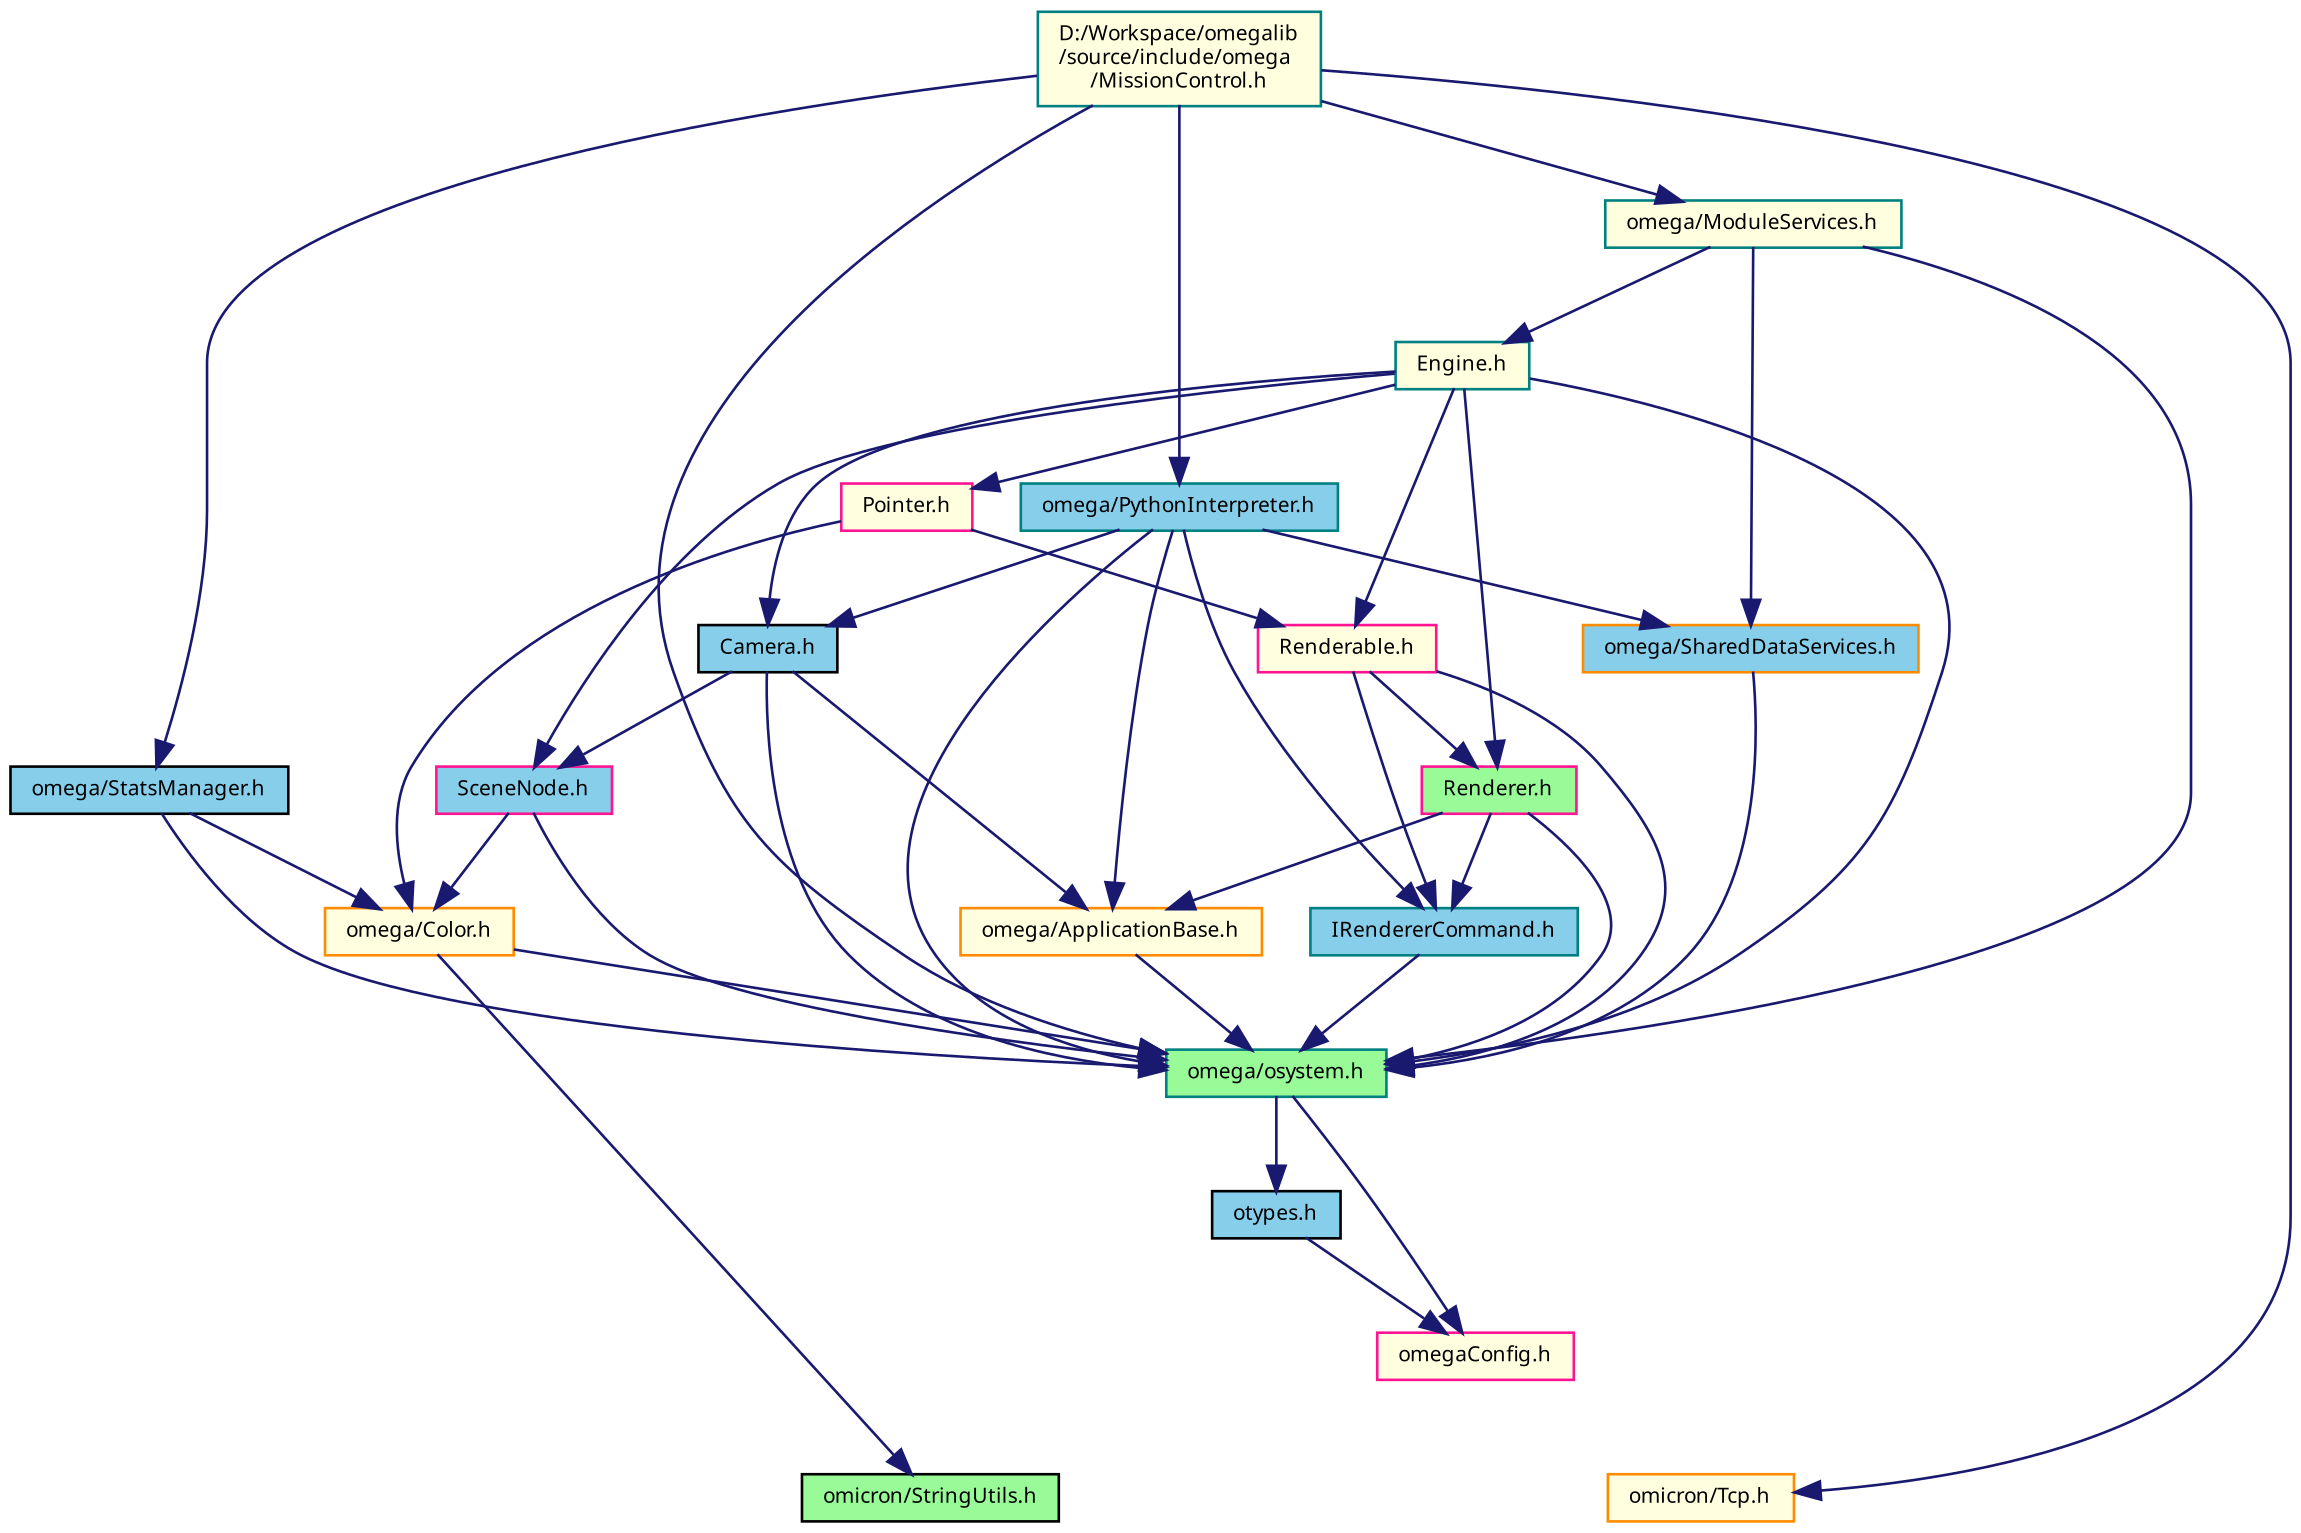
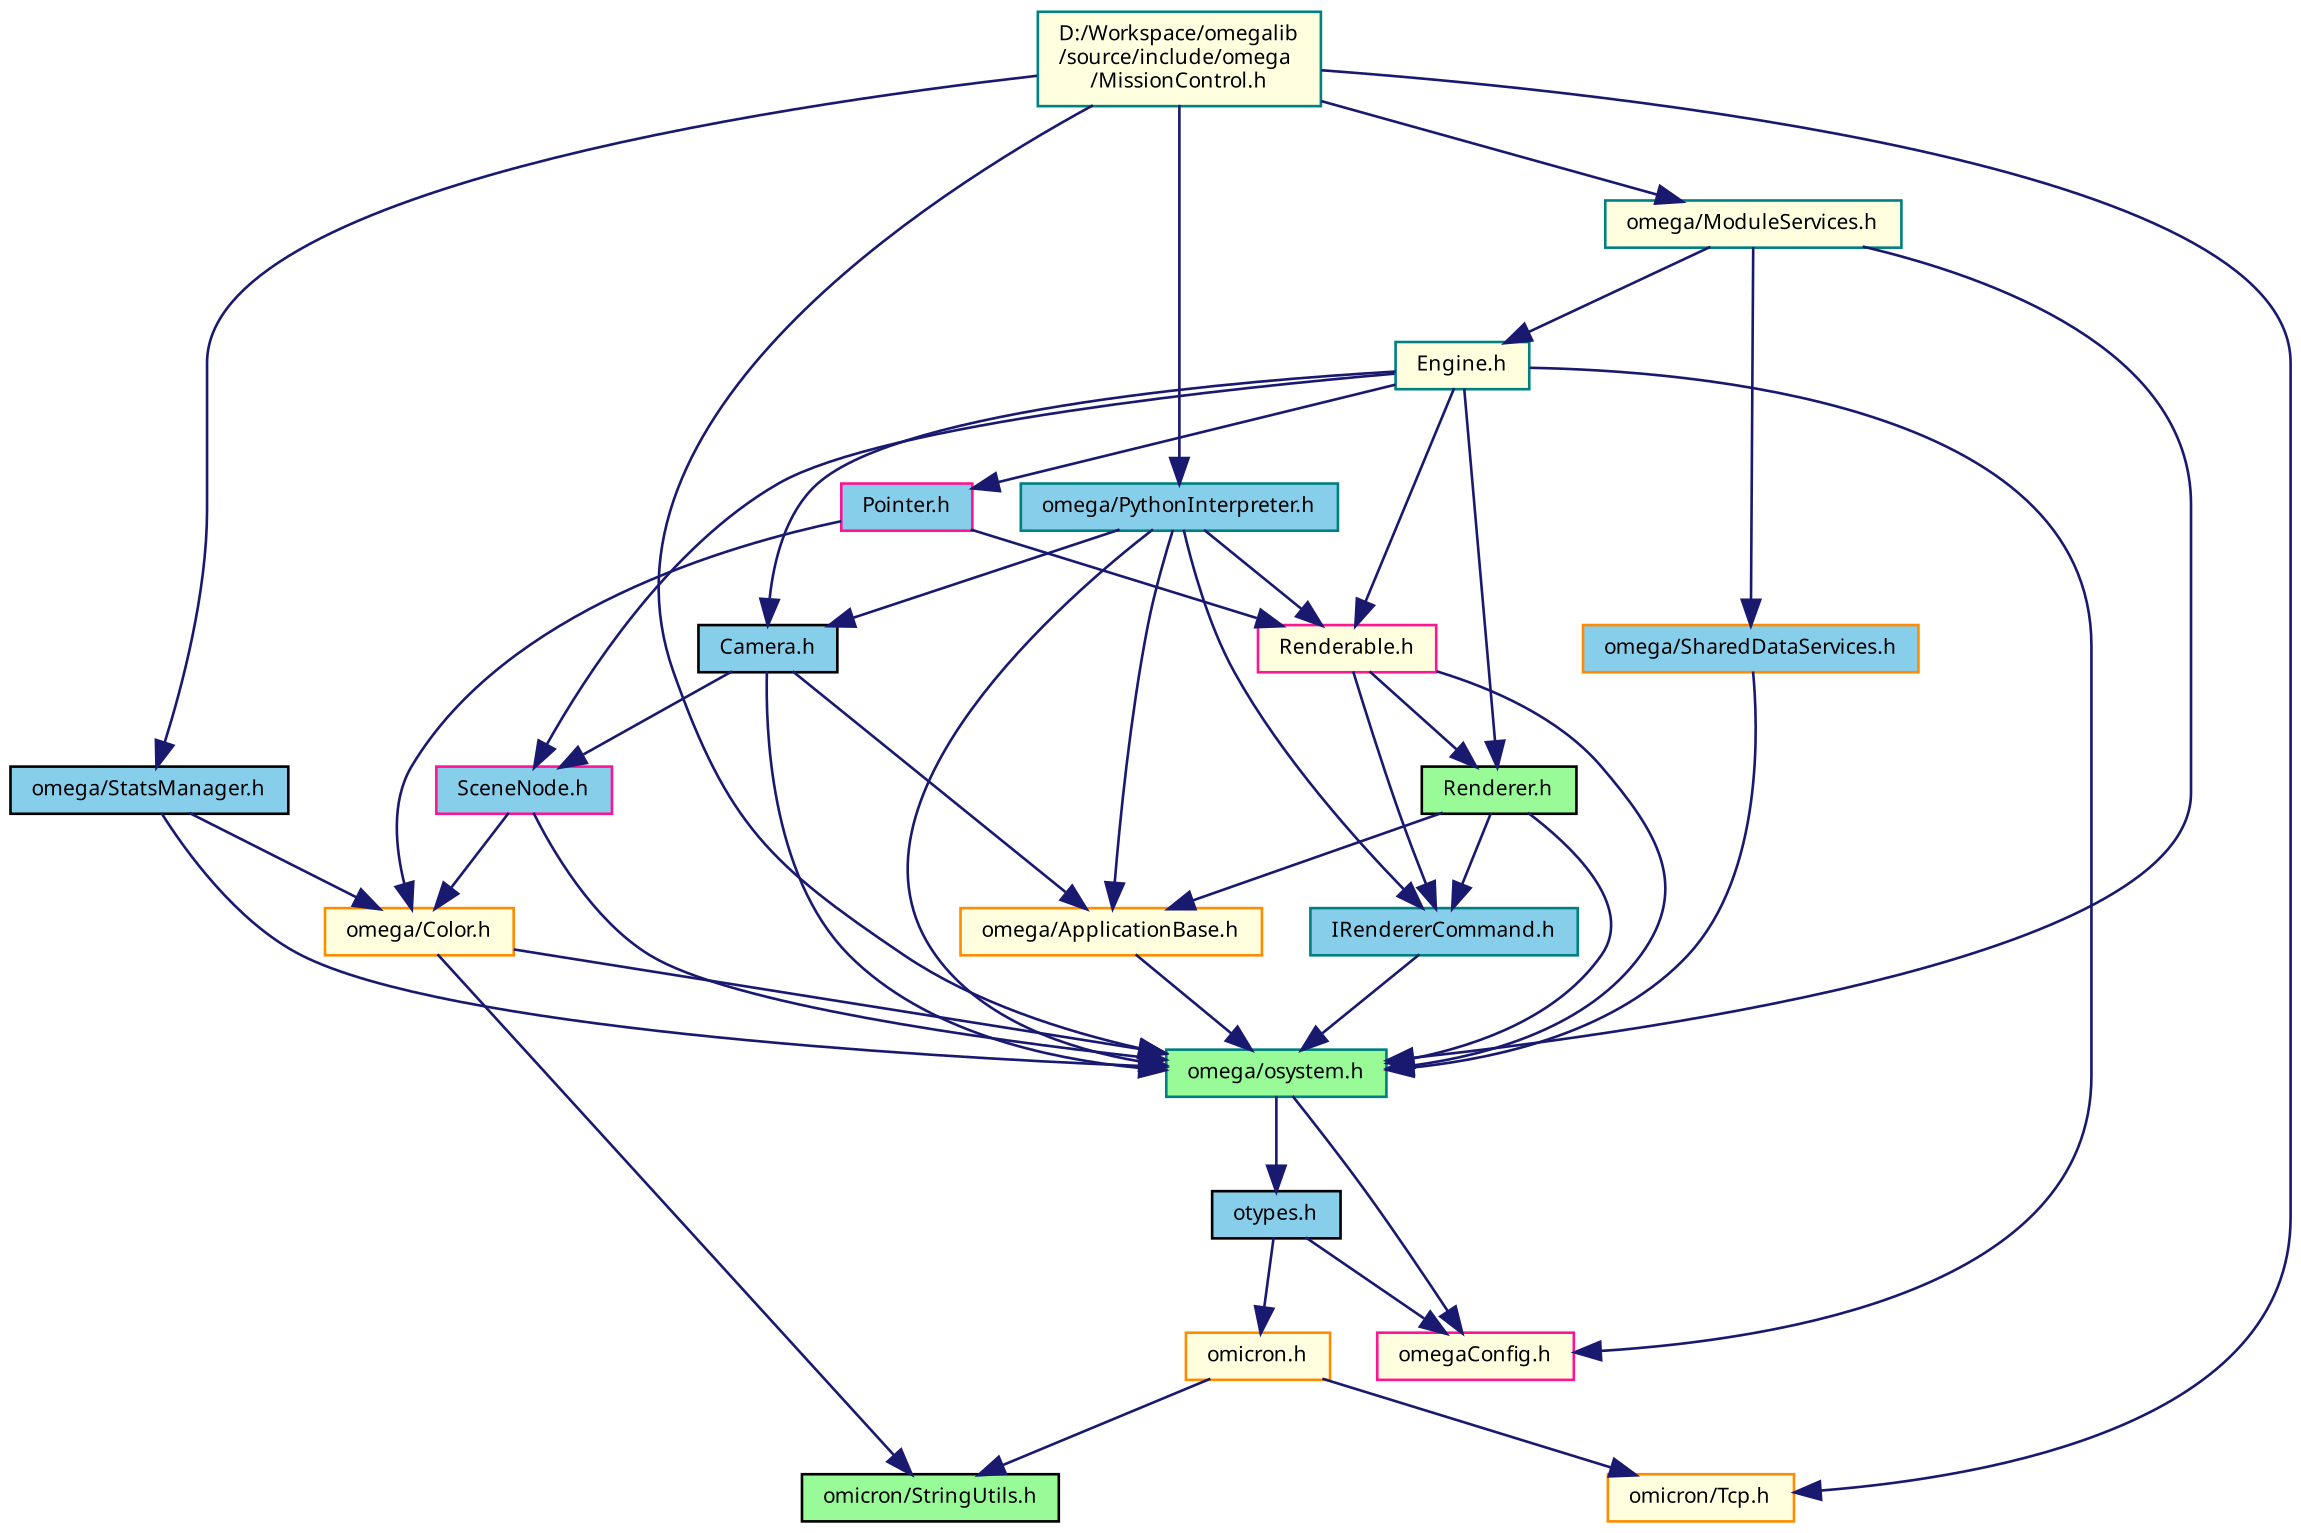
(907, 507) -> (907, 507)
(1452, 575) -> (1253, 569)
(1919, 738) -> (2091, 825)
(1499, 790) -> (1499, 790)
none -> (1258, 1356)
